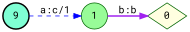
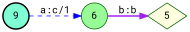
(94, 16) -> (94, 16)
(167, 16) -> (167, 16)
